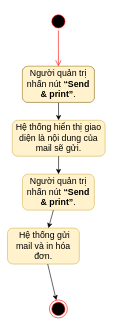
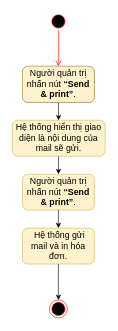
(44, 246) -> (59, 246)
